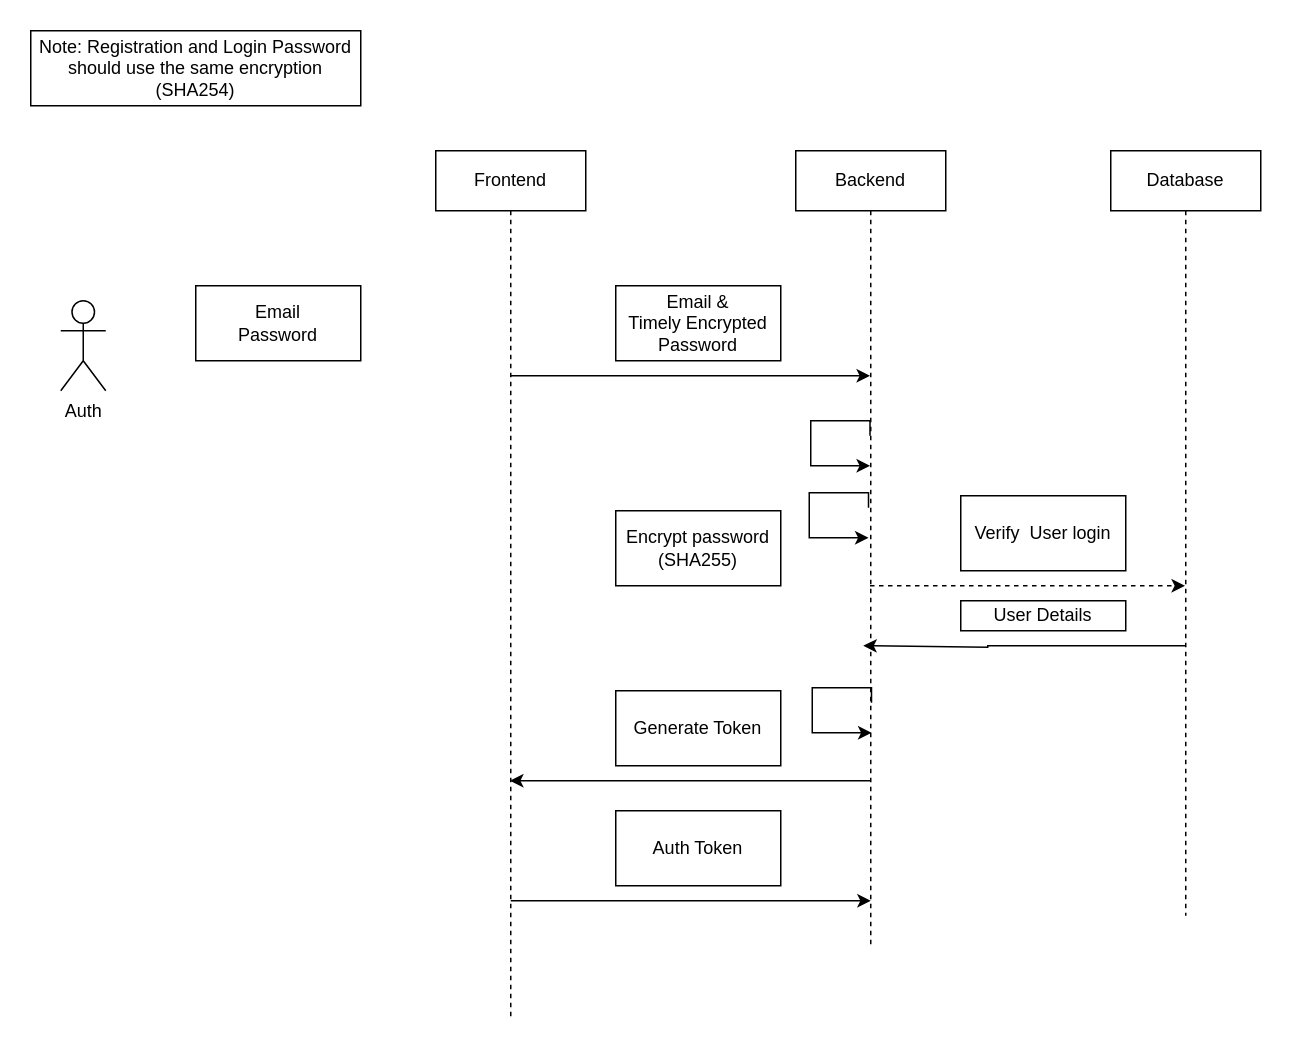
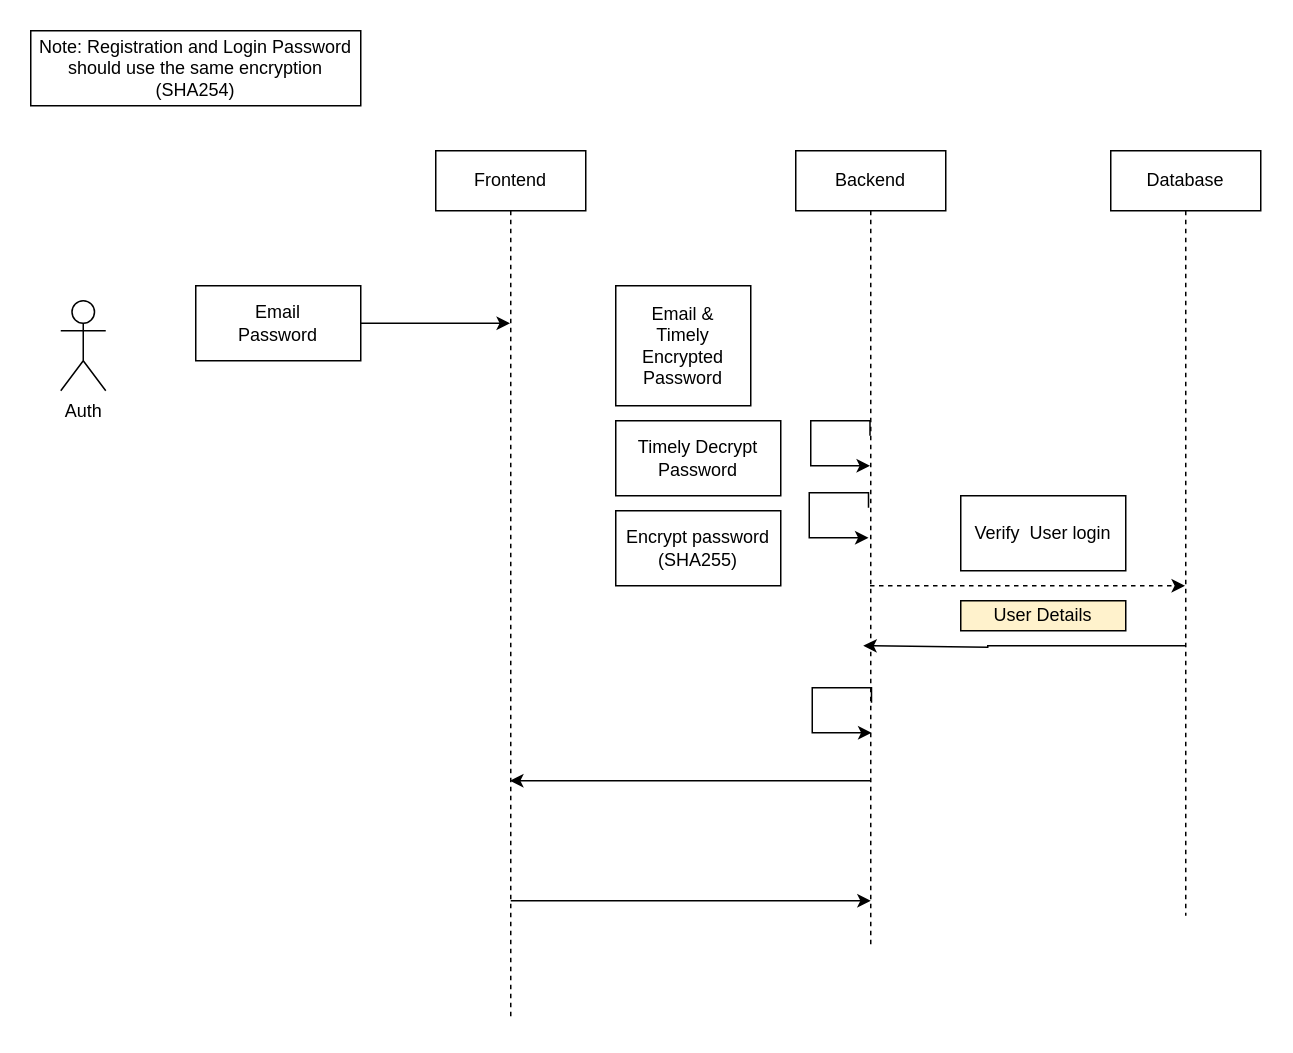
none -> (430, 323)
(698, 323) -> (683, 346)
(686, 376) -> none
none -> (698, 458)
(1043, 616) -> (1043, 616)
(698, 728) -> none
(698, 848) -> none
